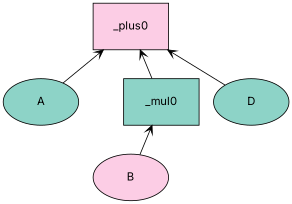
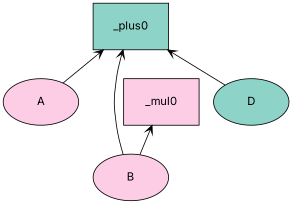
(131, 26) -> (131, 26)
(148, 68) -> (114, 106)
(41, 102) -> (41, 102)
(161, 102) -> (161, 102)
